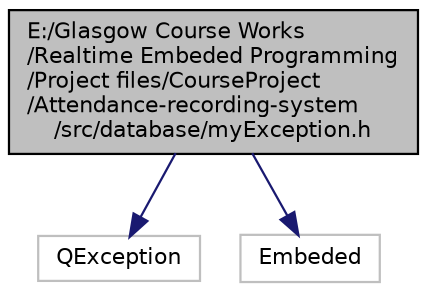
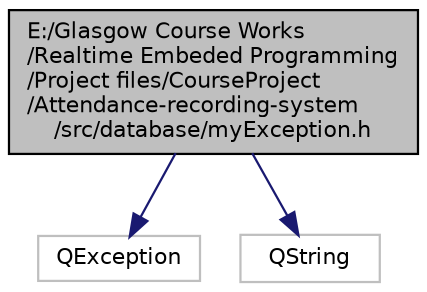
(310, 258) -> (310, 258)
